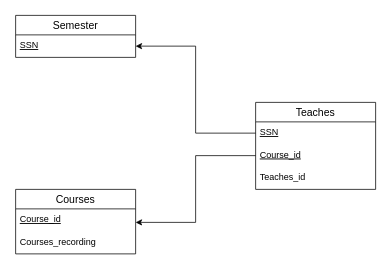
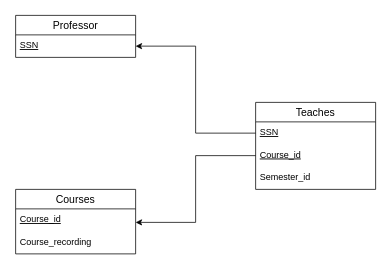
(75, 26) -> (75, 26)
(284, 177) -> (286, 177)
(61, 242) -> (59, 242)
